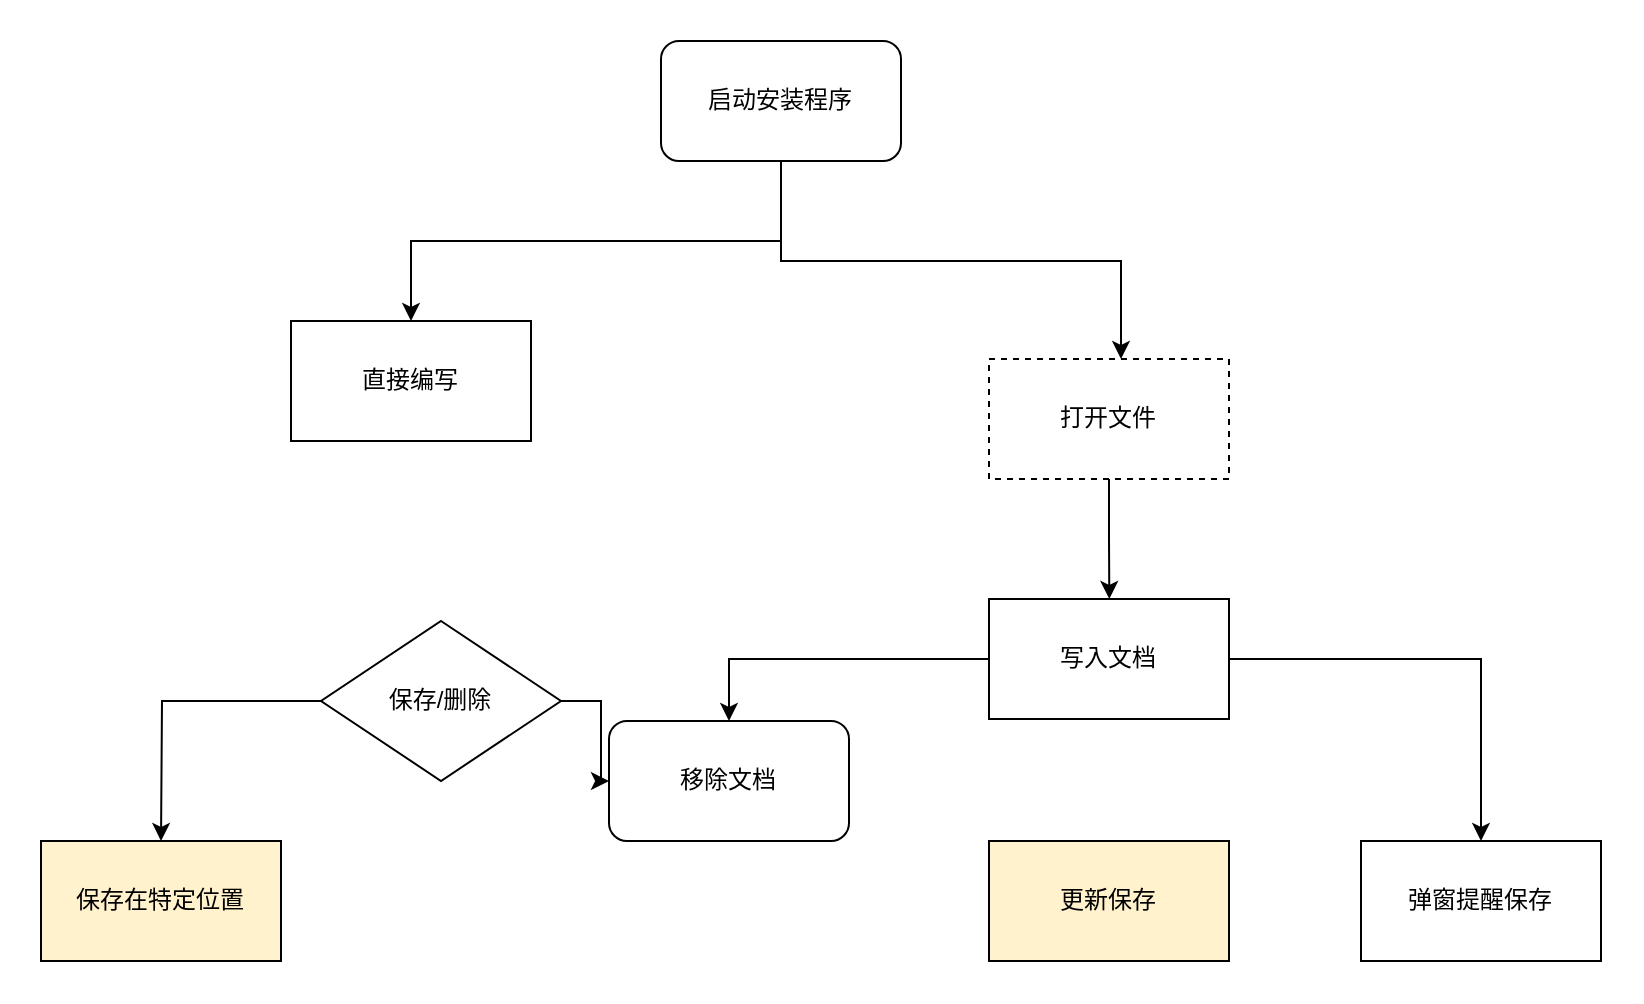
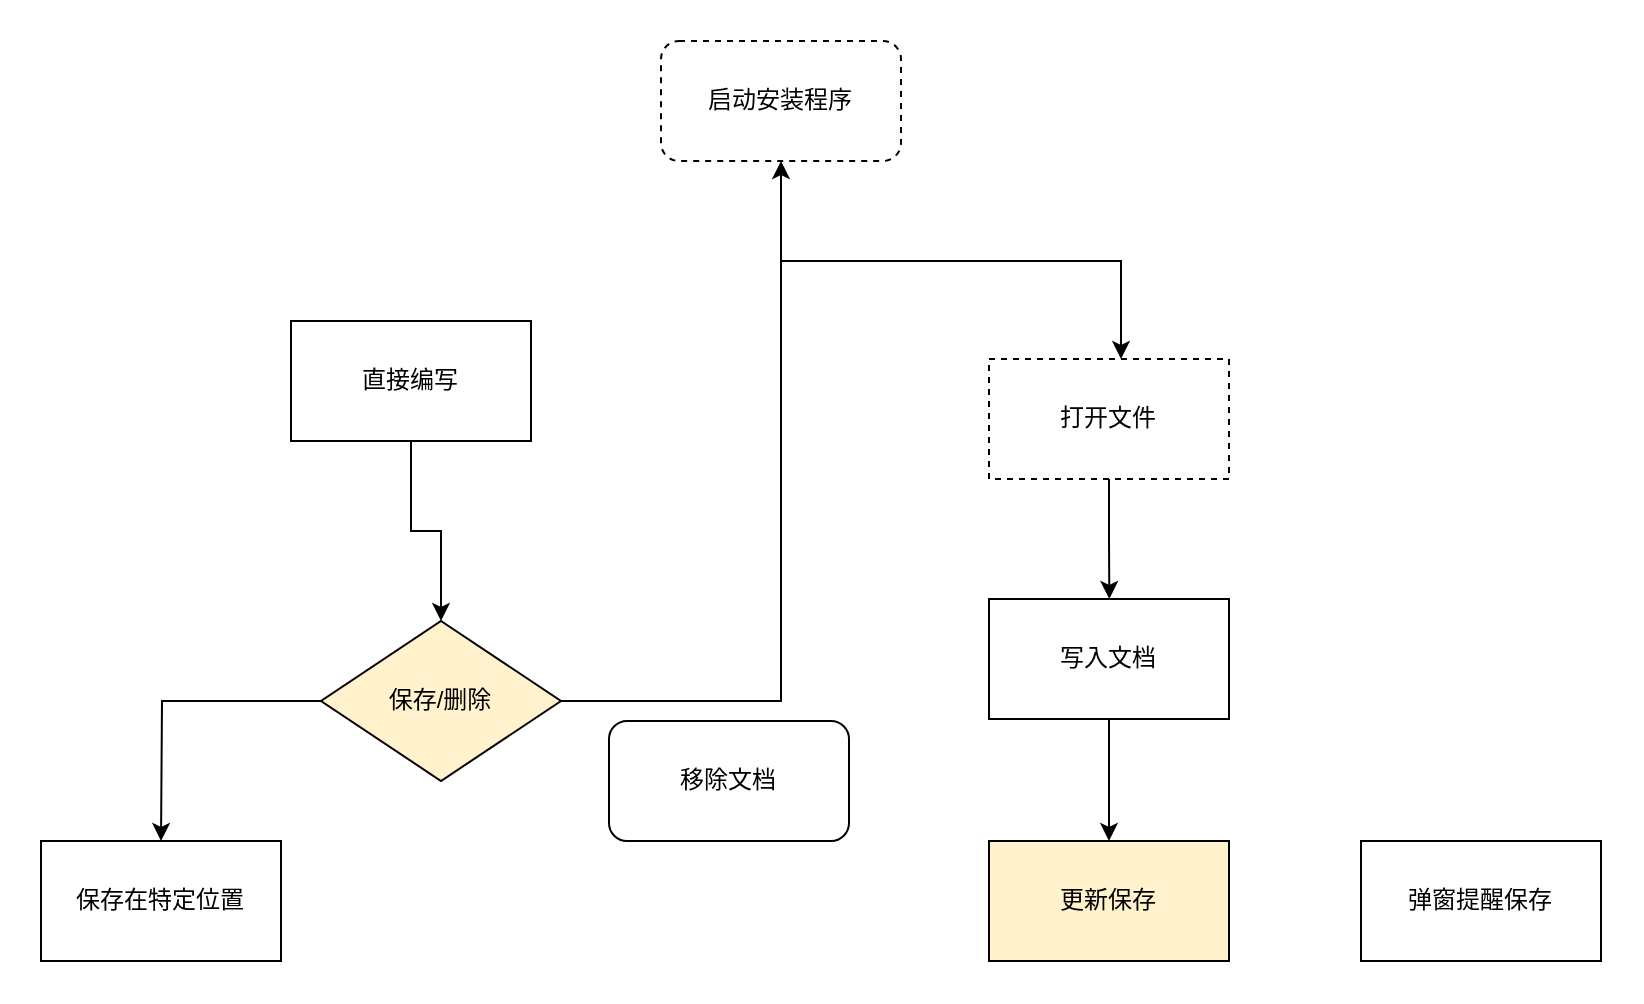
(781, 101) -> (781, 101)
(561, 241) -> none
none -> (419, 531)
(835, 659) -> (1109, 773)
(1439, 659) -> none
(441, 701) -> (441, 701)
(601, 741) -> (781, 575)
(161, 901) -> (161, 901)
